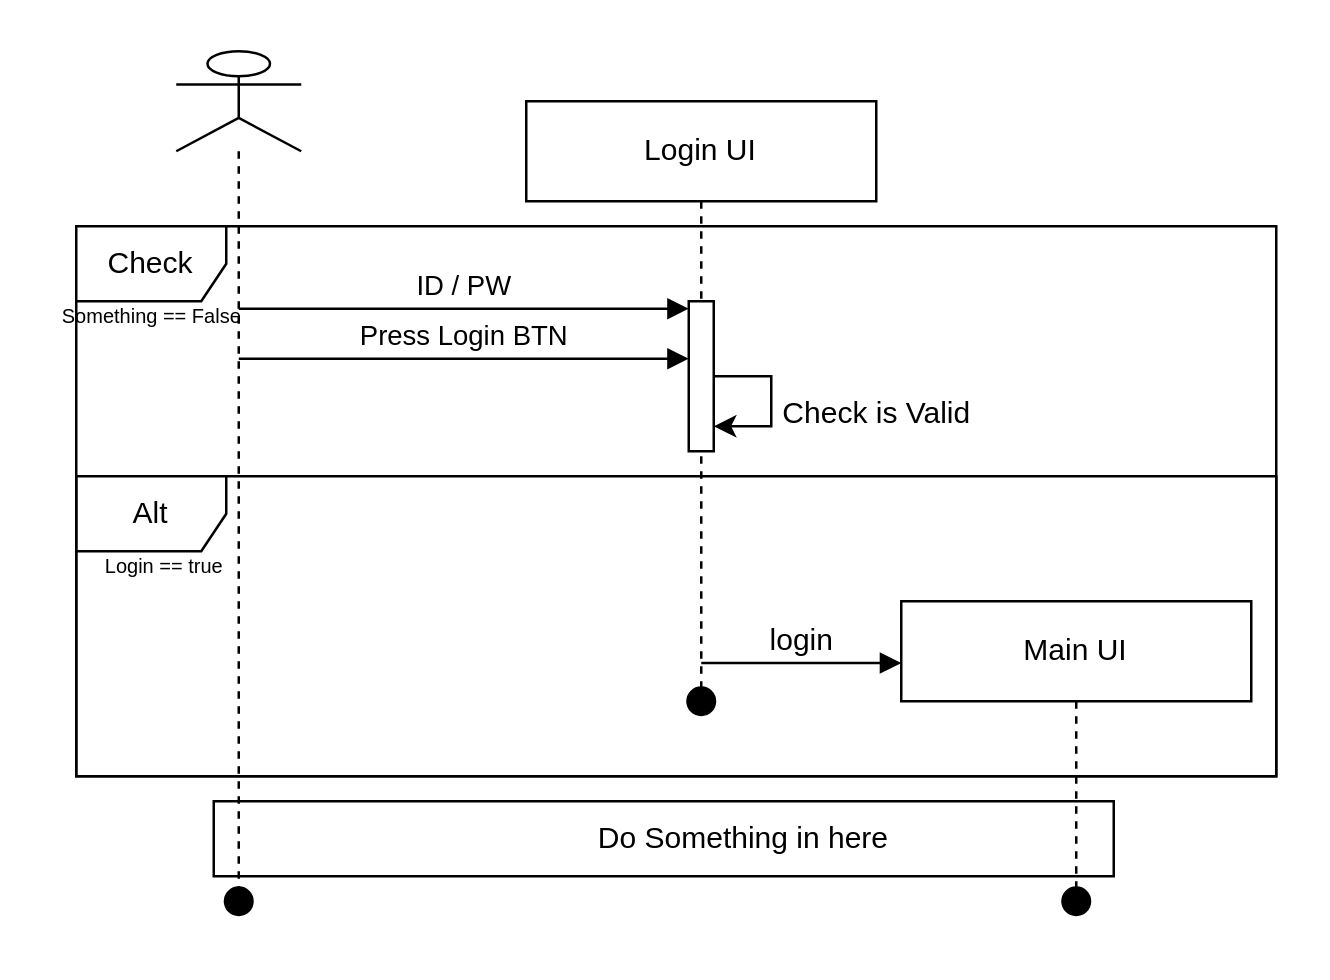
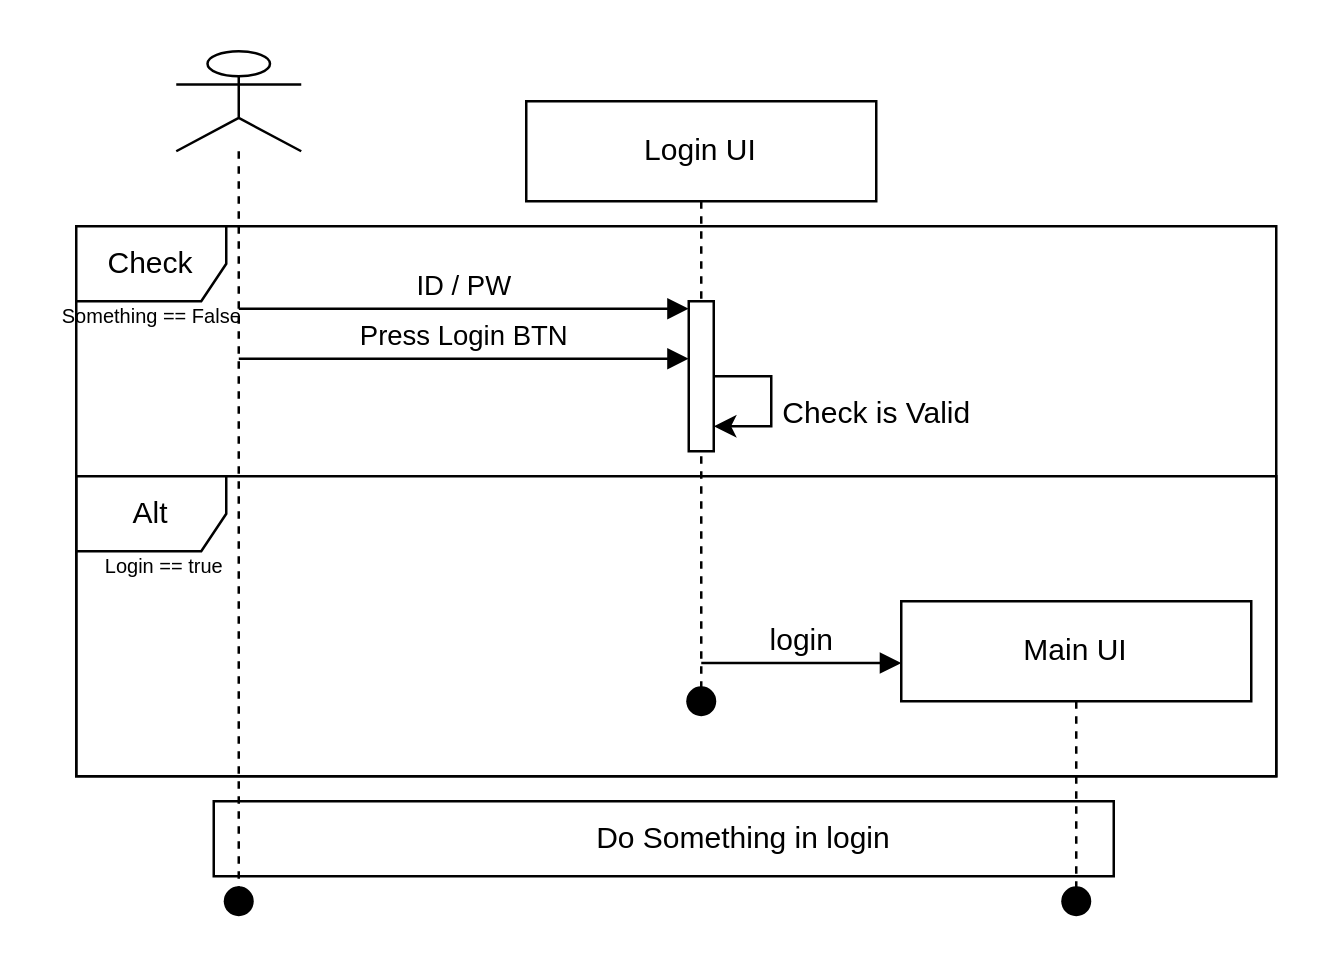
(665, 839) -> (665, 839)
